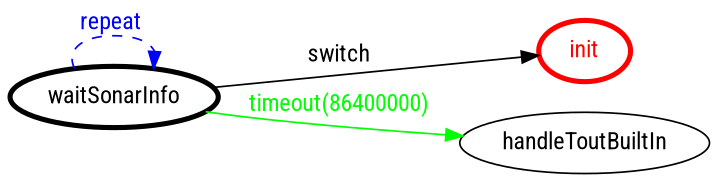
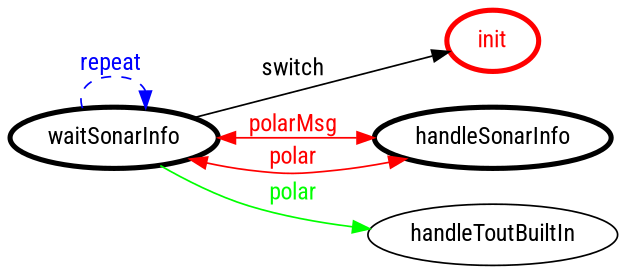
(339, 105) -> (293, 193)
none -> (493, 138)
